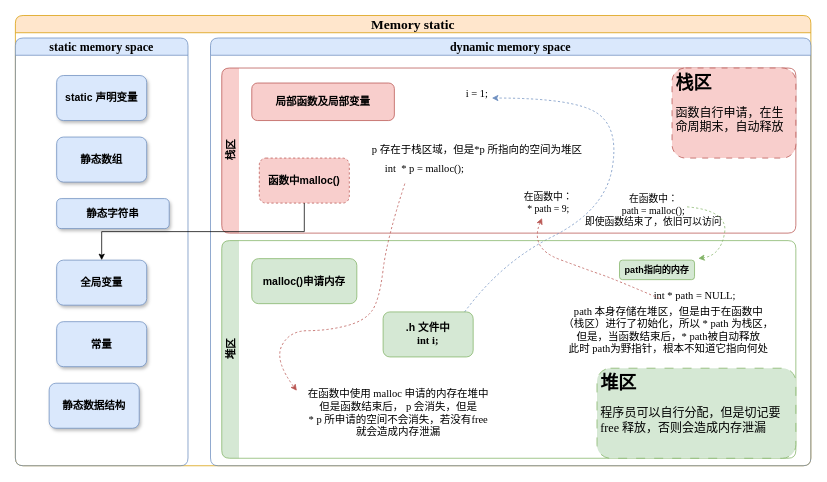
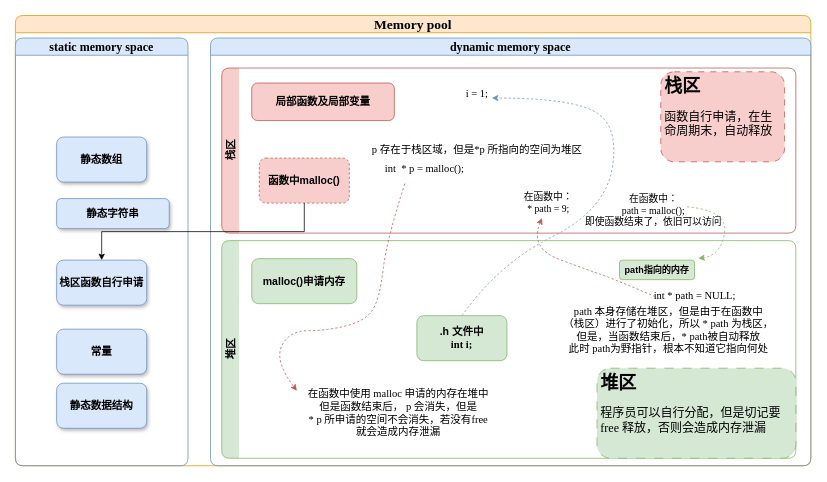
(413, 24) -> (413, 24)
(102, 98) -> none
(734, 113) -> (722, 117)
(102, 282) -> (102, 282)
(428, 334) -> (462, 338)
(102, 344) -> (102, 351)
(94, 405) -> (102, 405)
